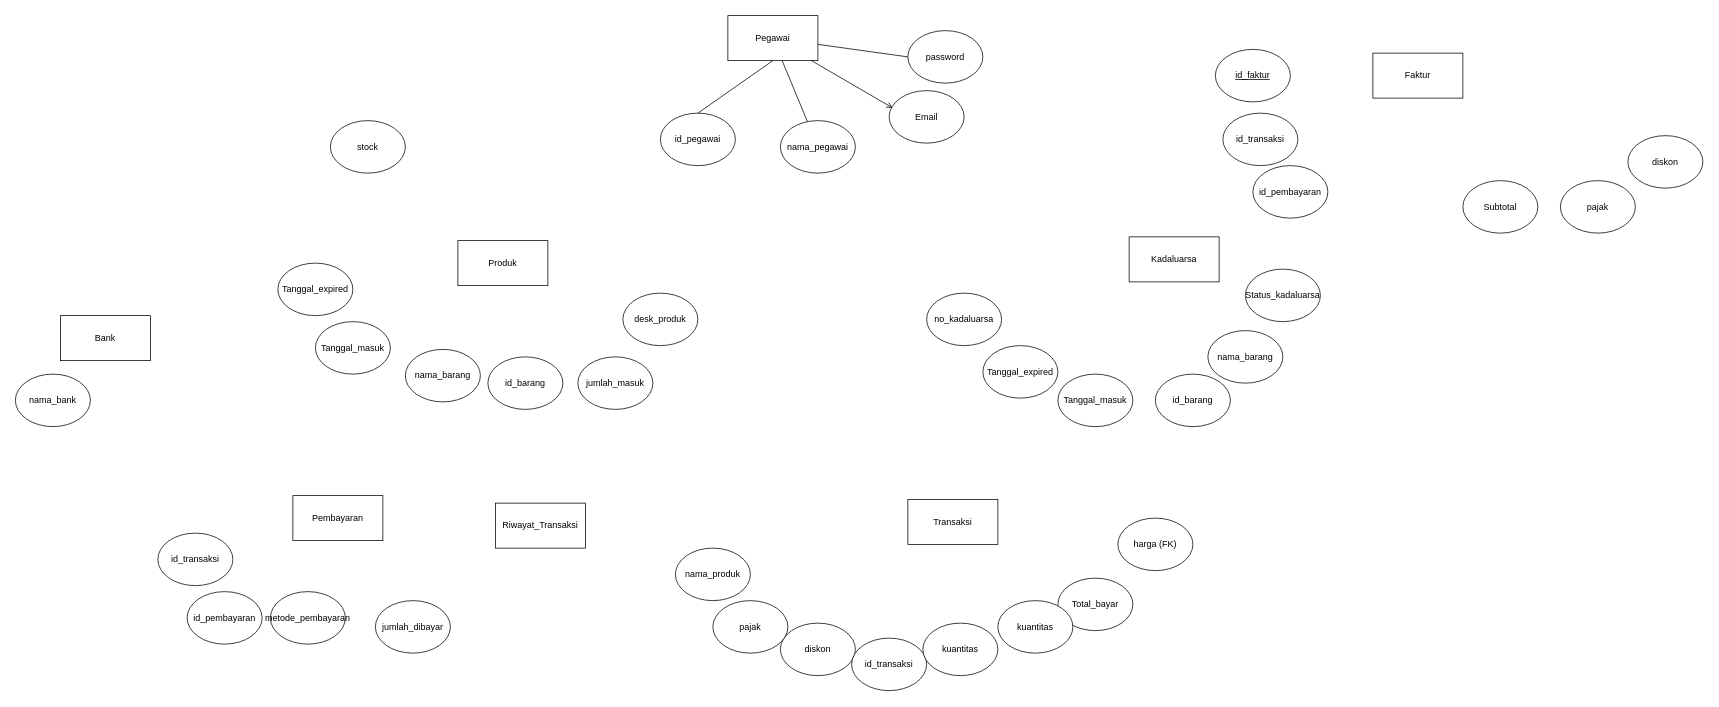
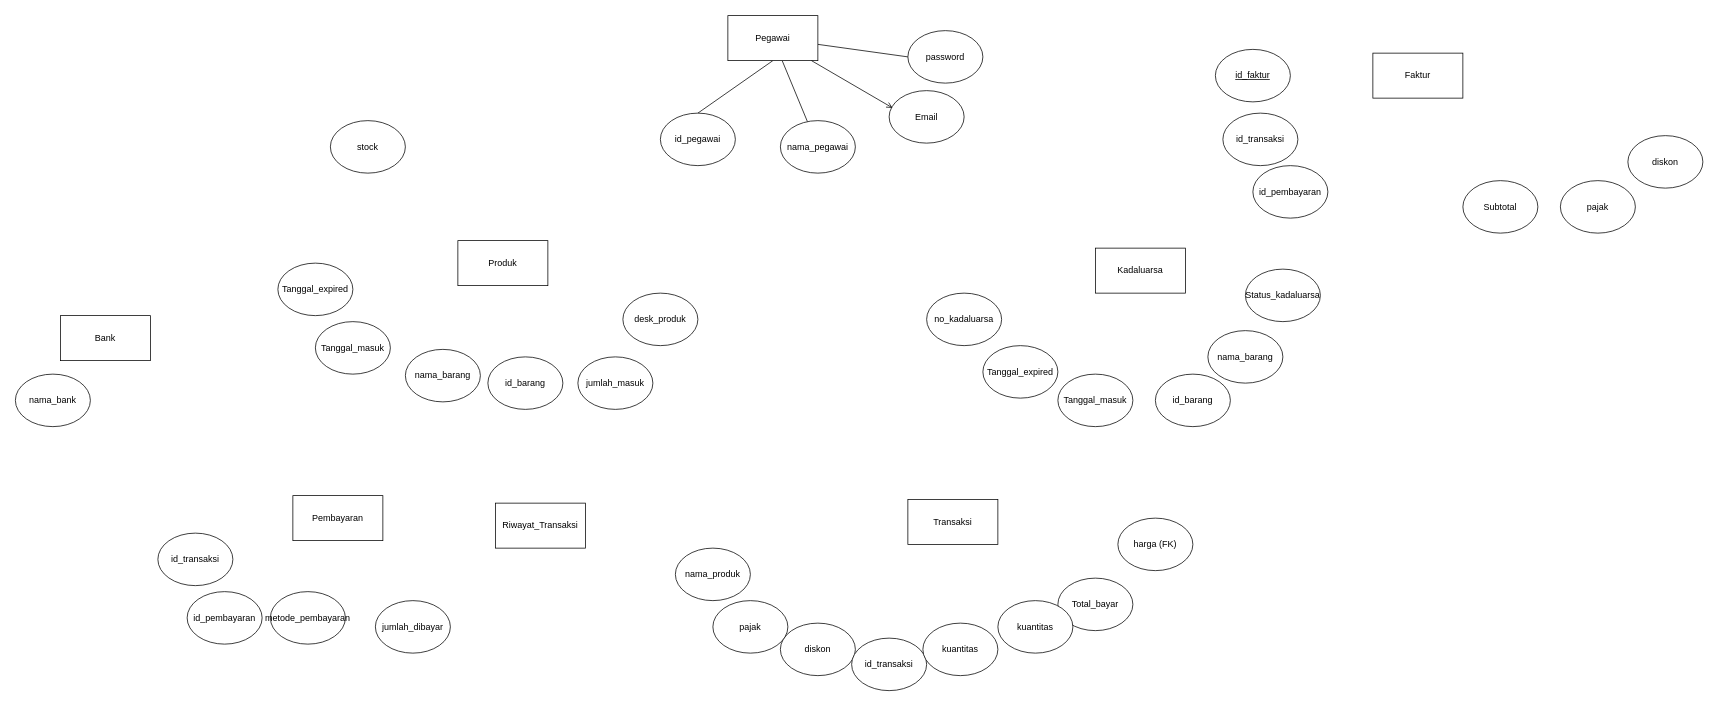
(1174, 259) -> (1140, 270)
